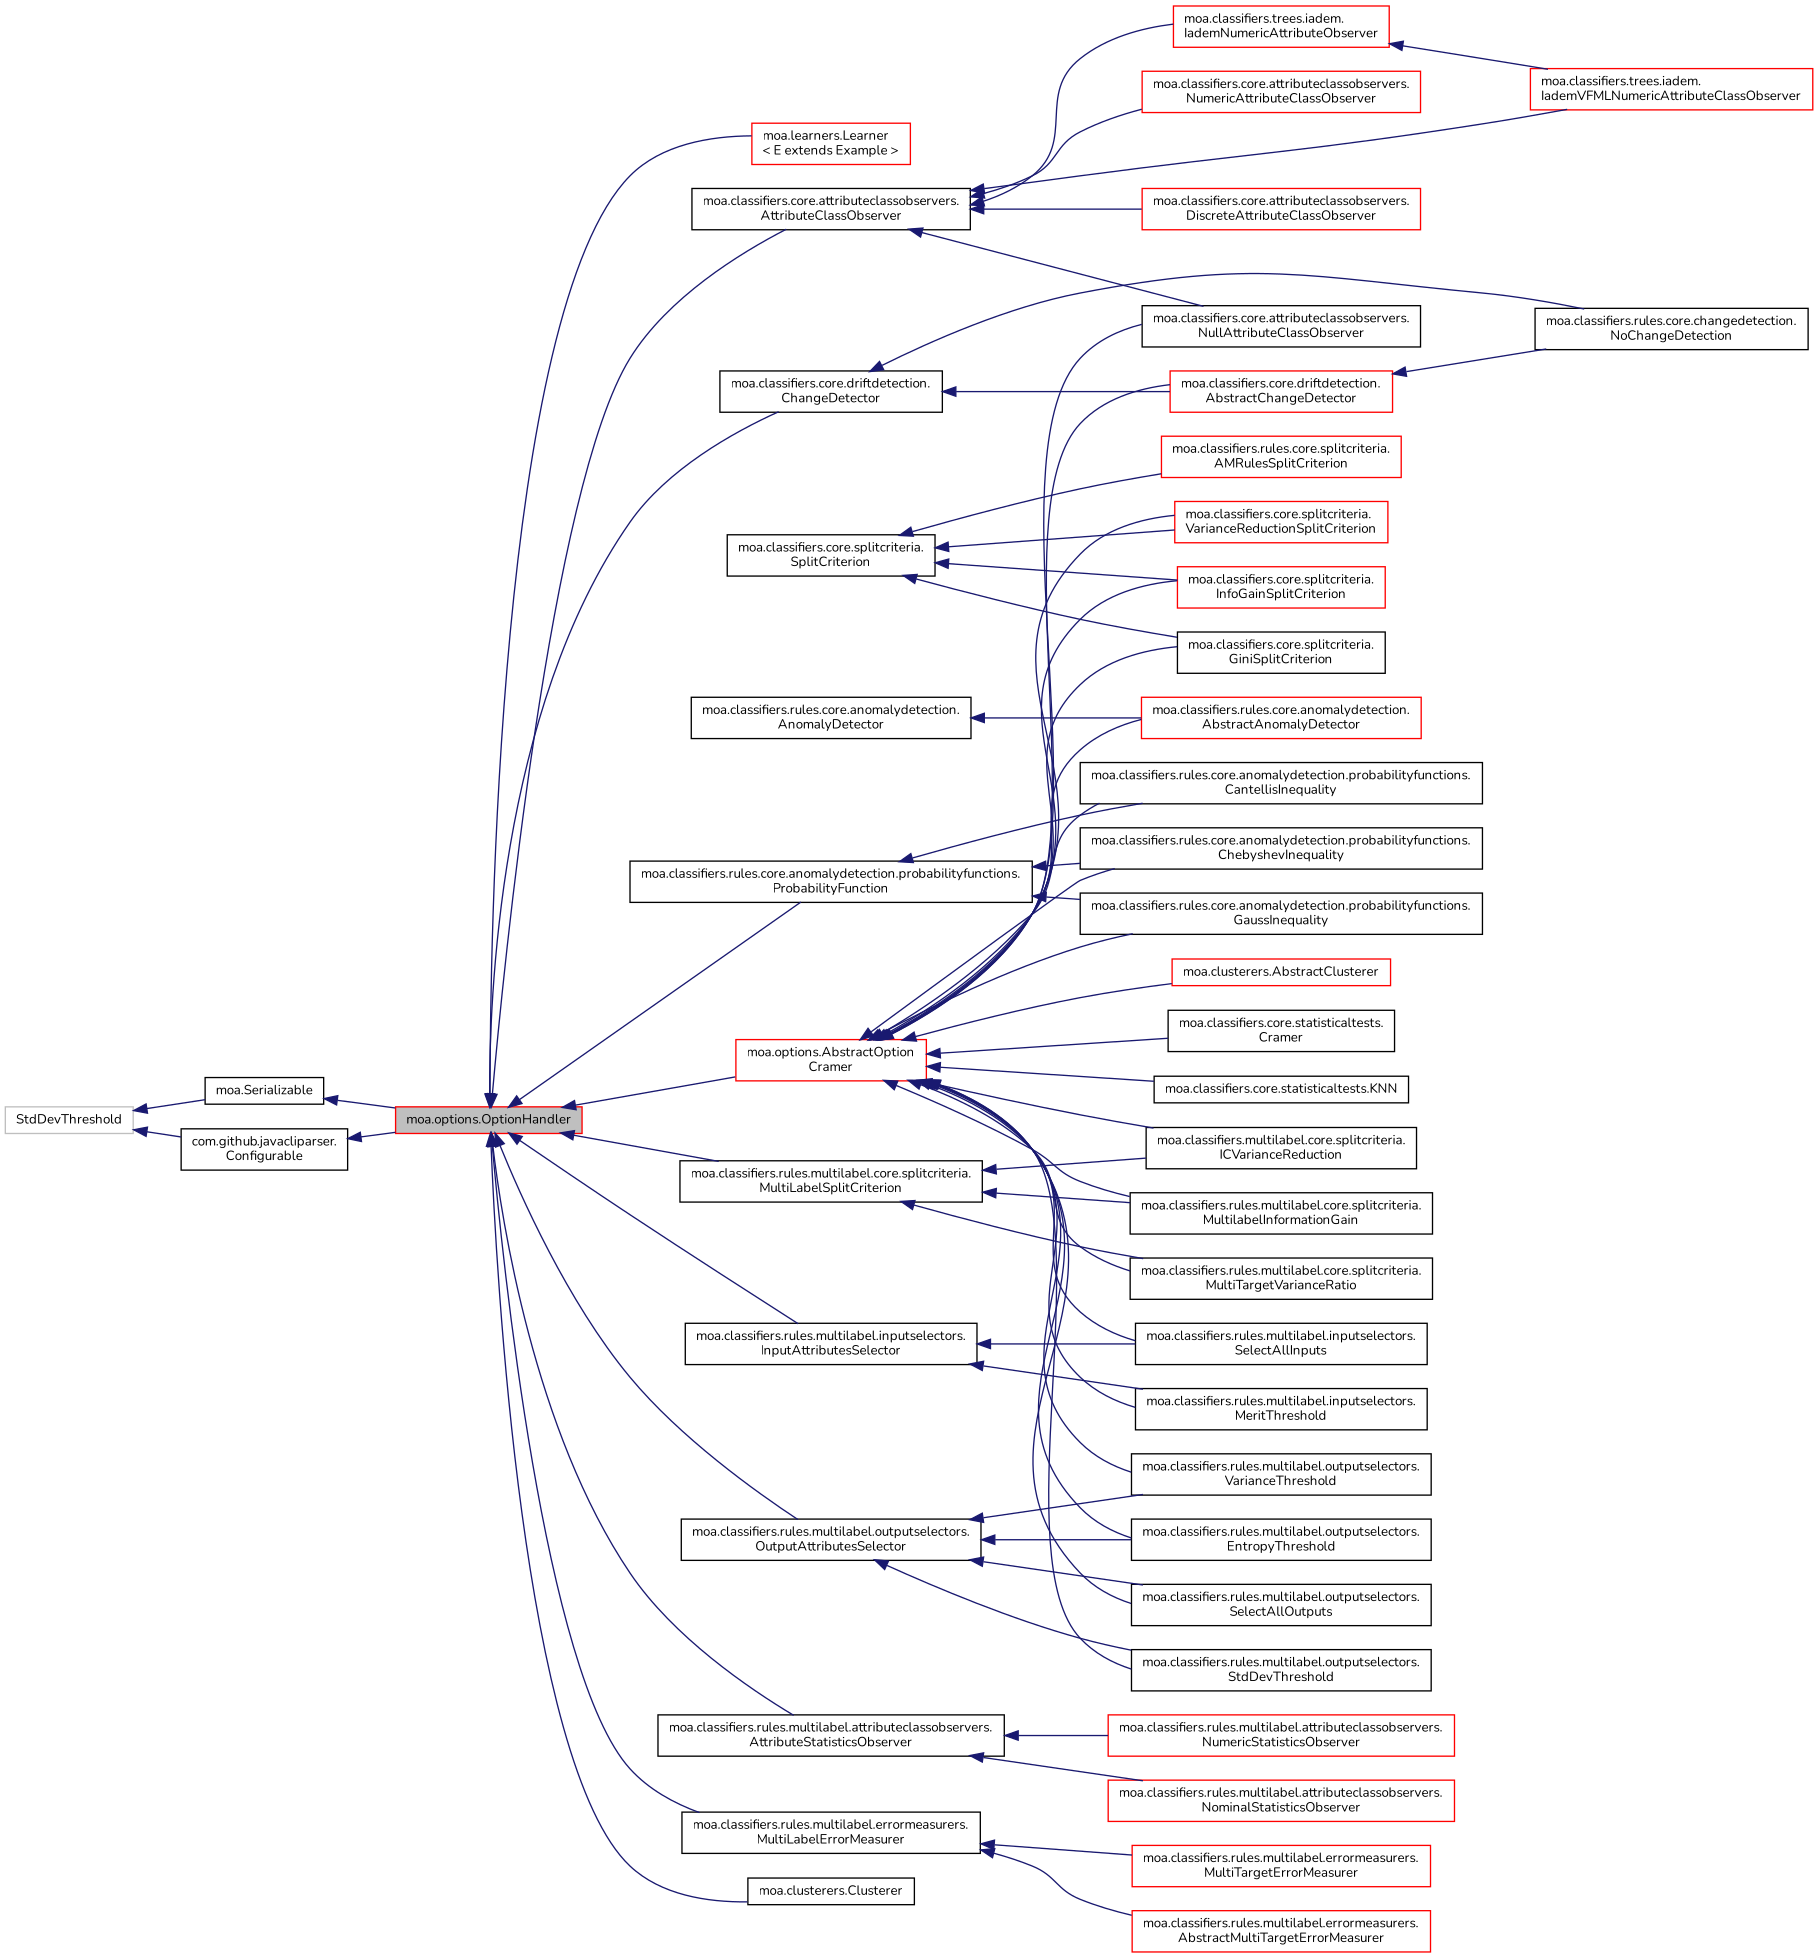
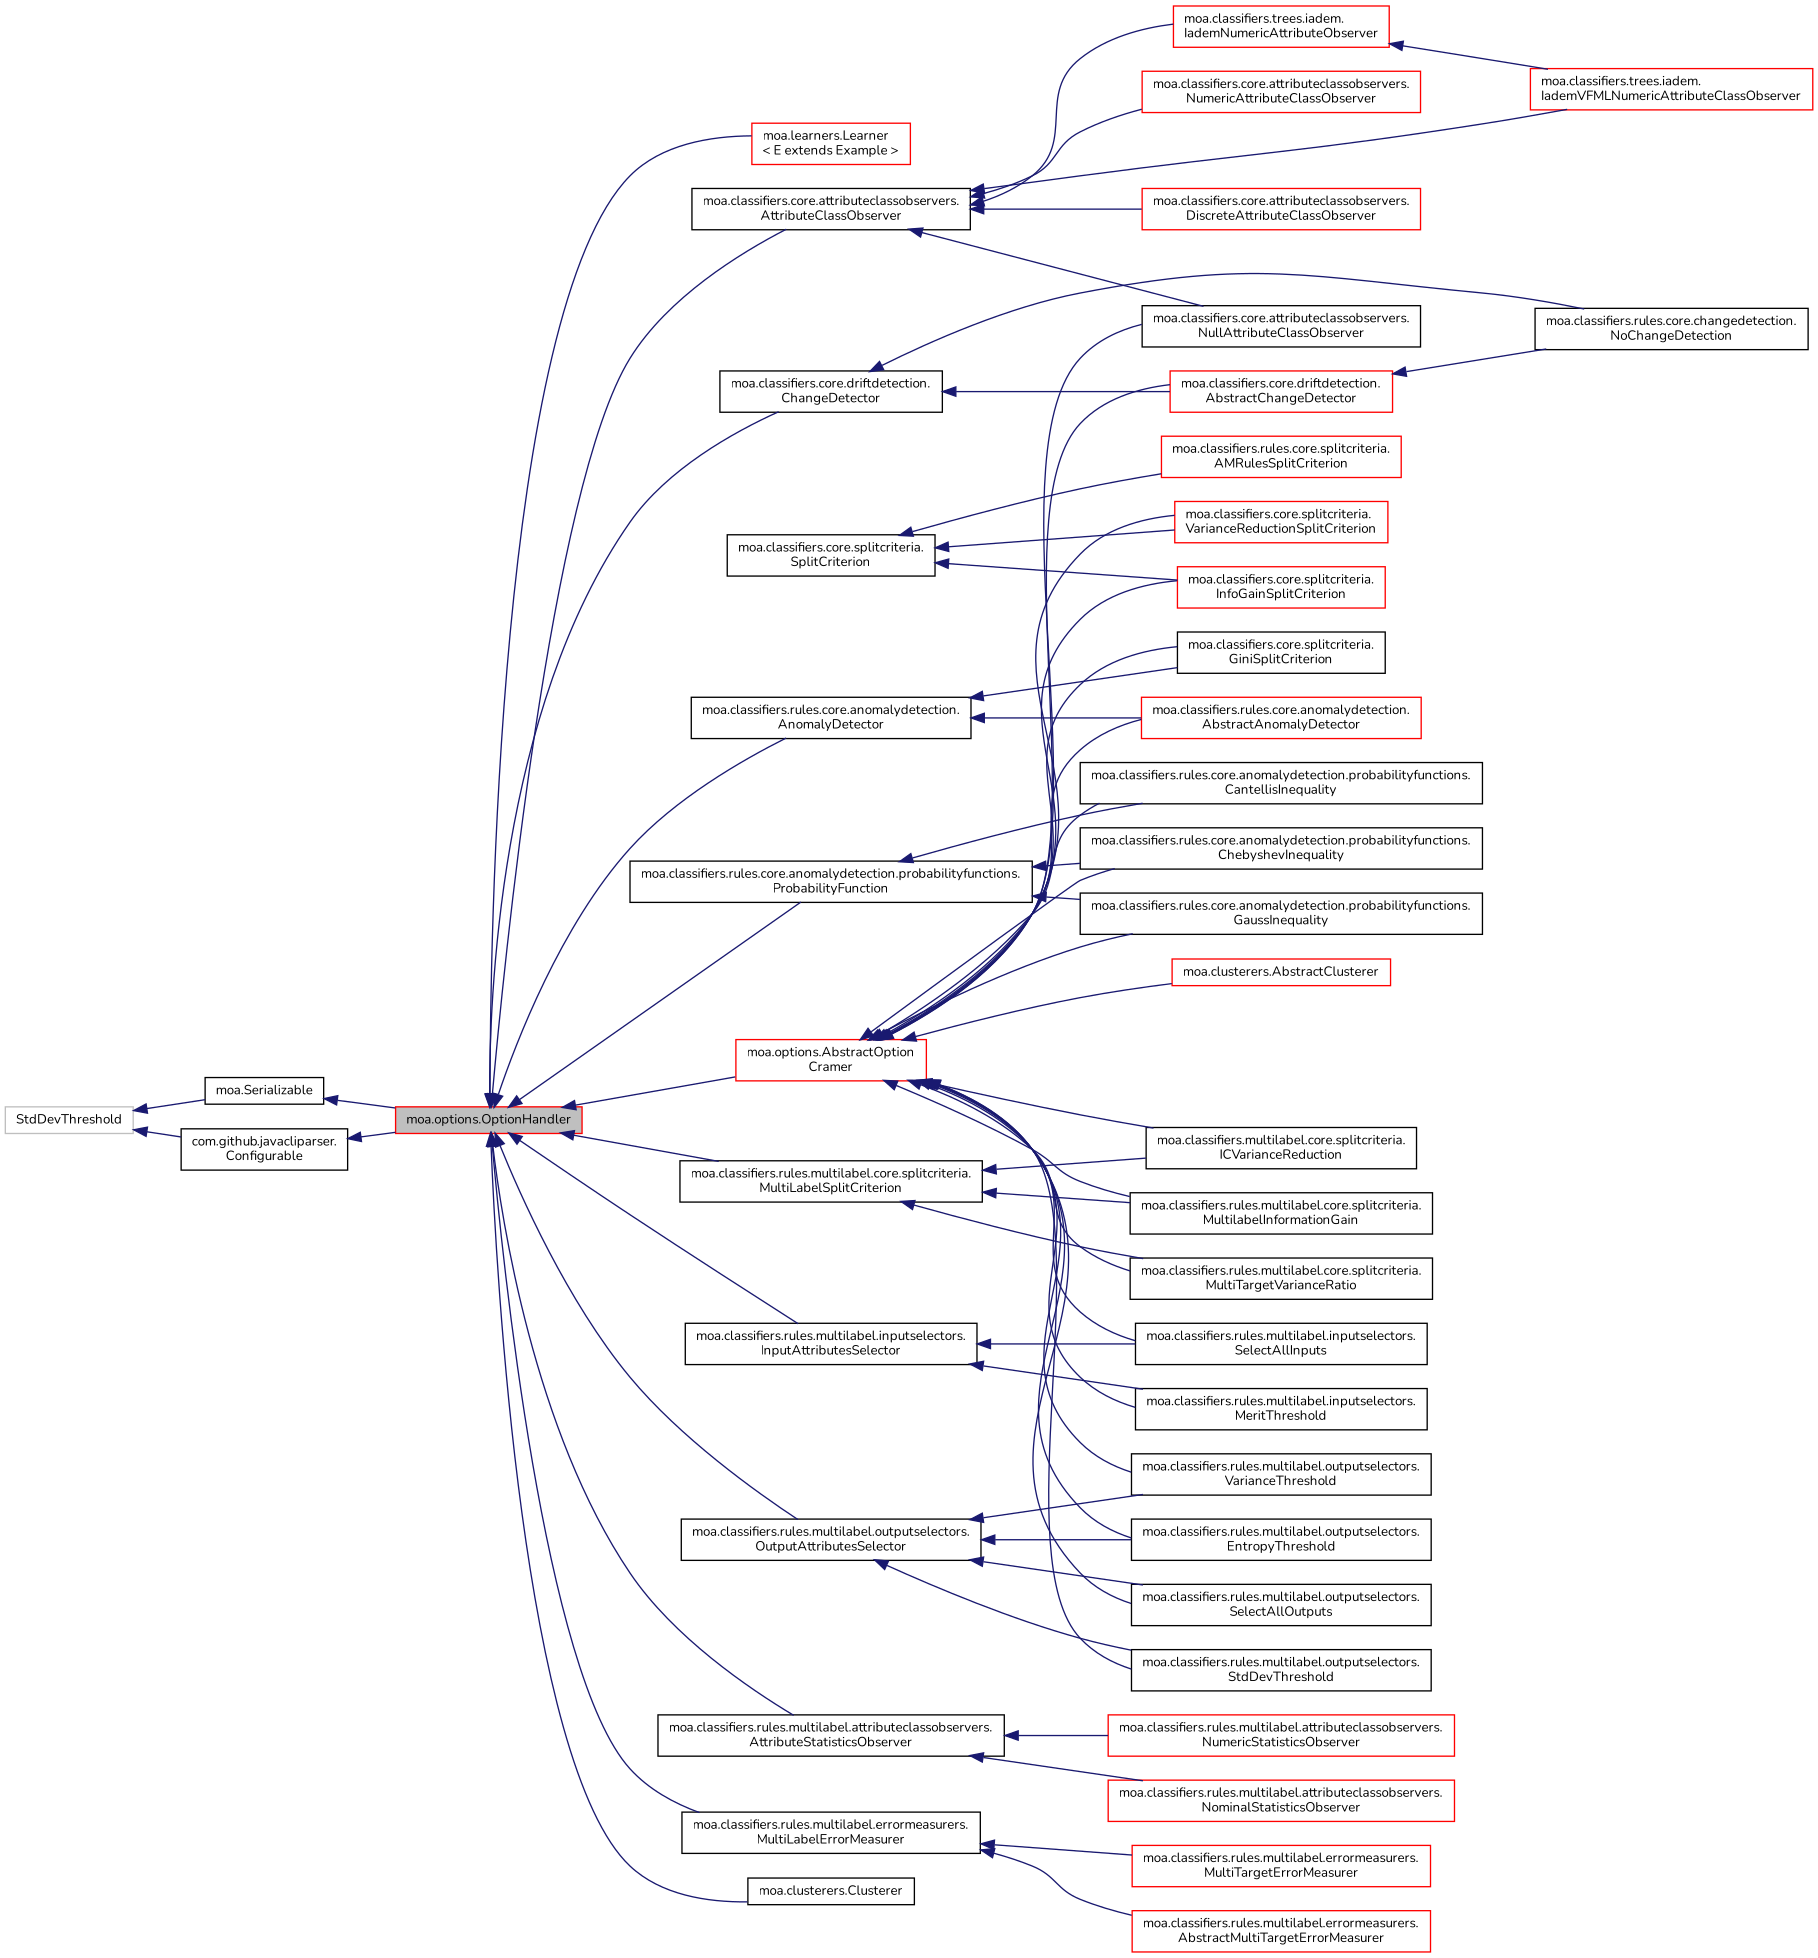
(1033, 609) -> (1071, 683)
none -> (603, 883)
(1281, 1031) -> none
(1281, 1090) -> none
